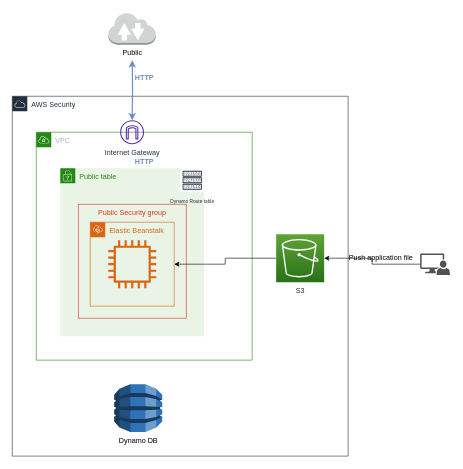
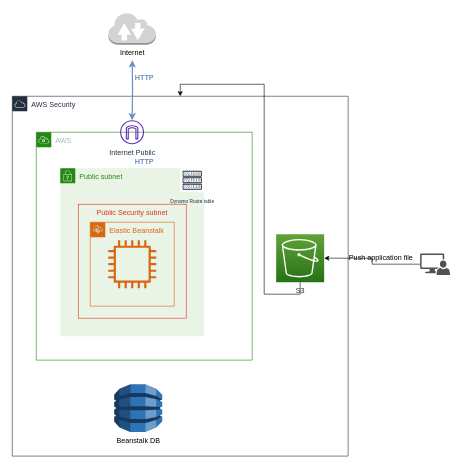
(133, 53) -> (133, 53)
(62, 141) -> (62, 141)
(133, 153) -> (133, 153)
(100, 177) -> (103, 177)
(132, 212) -> (132, 212)
(225, 258) -> (180, 86)
(139, 441) -> (139, 441)
